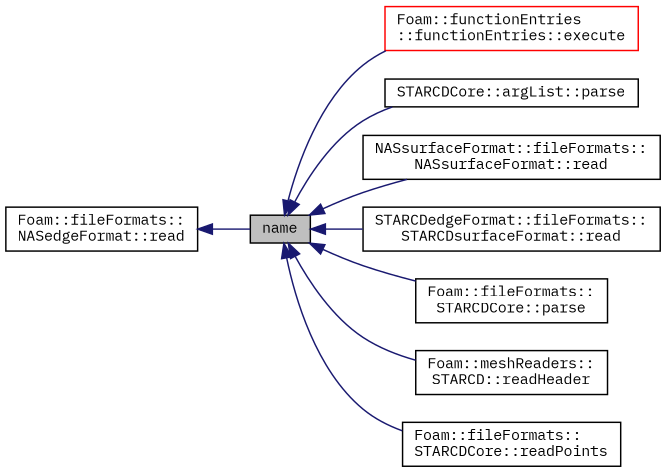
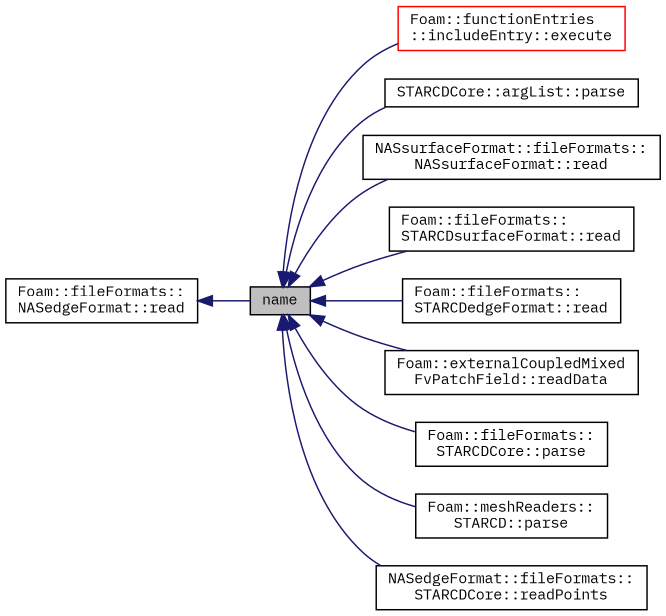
(512, 29) -> (512, 29)
(512, 229) -> (512, 229)
none -> (512, 301)
none -> (512, 373)
(512, 373) -> (512, 516)
(512, 444) -> (512, 588)
